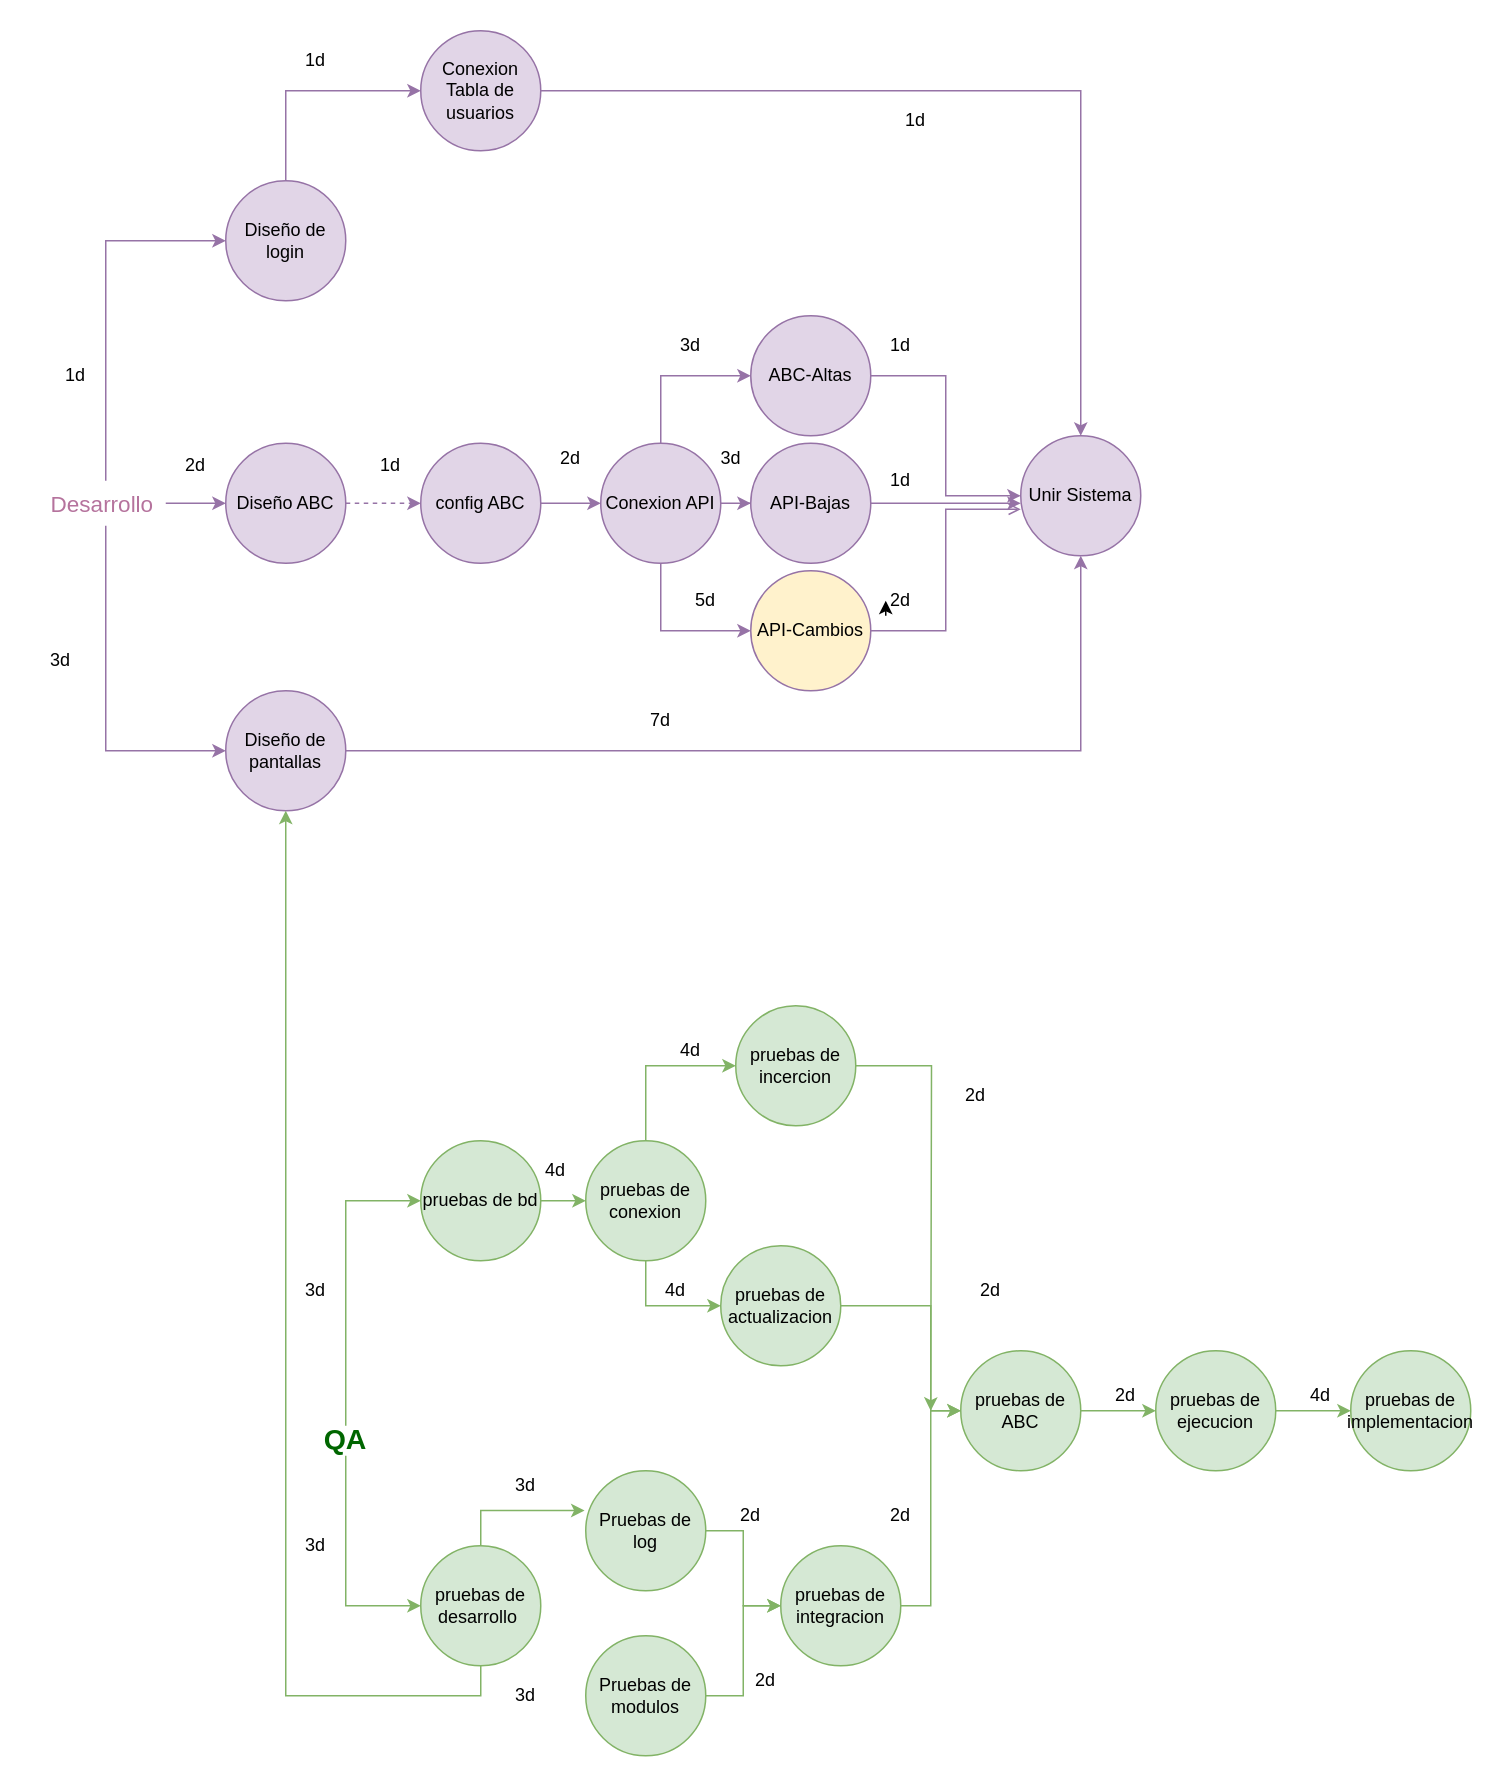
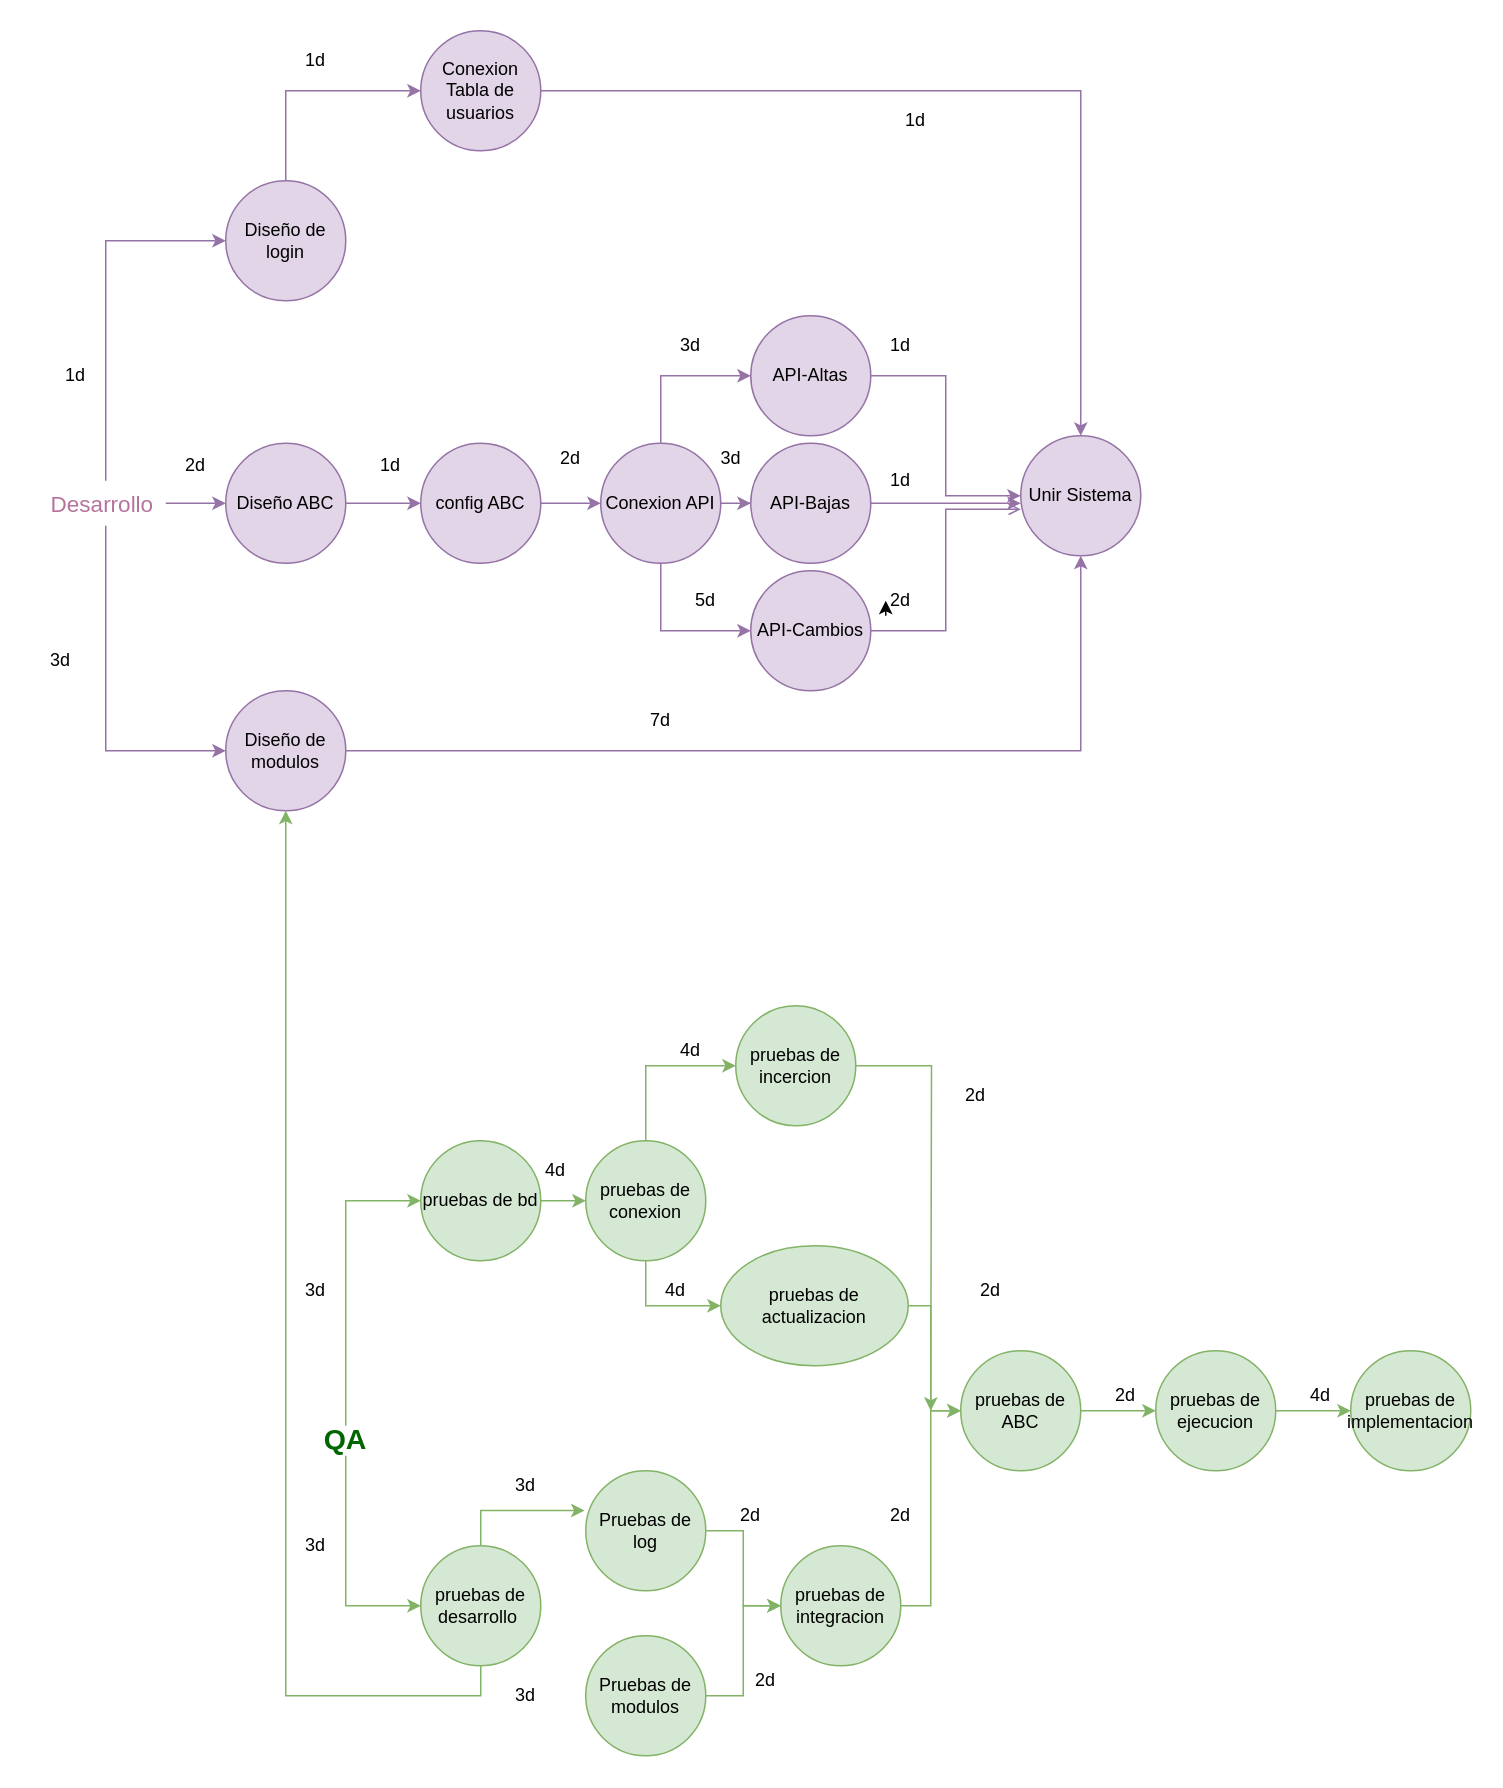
(811, 376) -> (811, 376)
(379, 503) -> (379, 503)
(811, 631) -> (811, 631)
(286, 751) -> (286, 751)
(781, 1306) -> (815, 1306)
